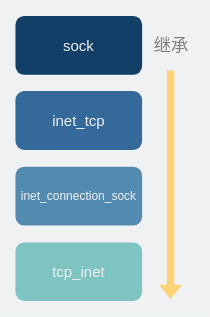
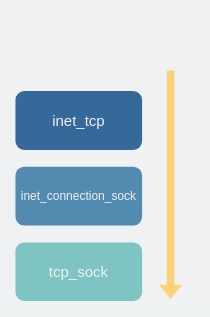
(79, 45) -> none
(171, 45) -> none
(79, 272) -> (79, 272)
